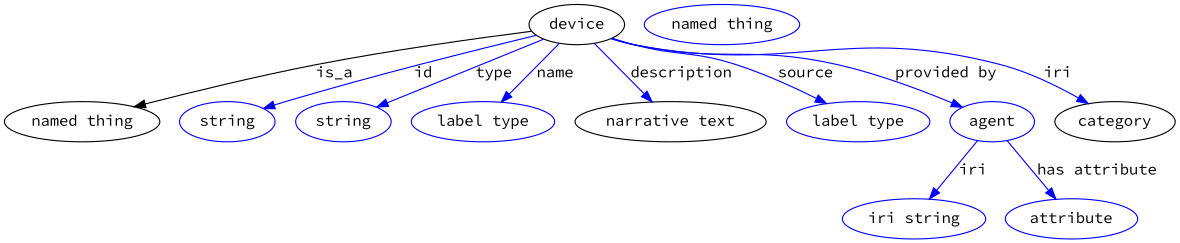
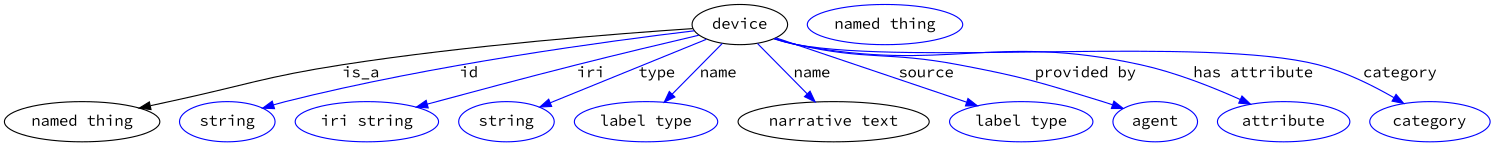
(681, 73) -> (812, 73)
(1058, 73) -> (1400, 73)
(1115, 122) -> (1430, 122)
(957, 165) -> (563, 68)
(1028, 165) -> (1105, 58)
